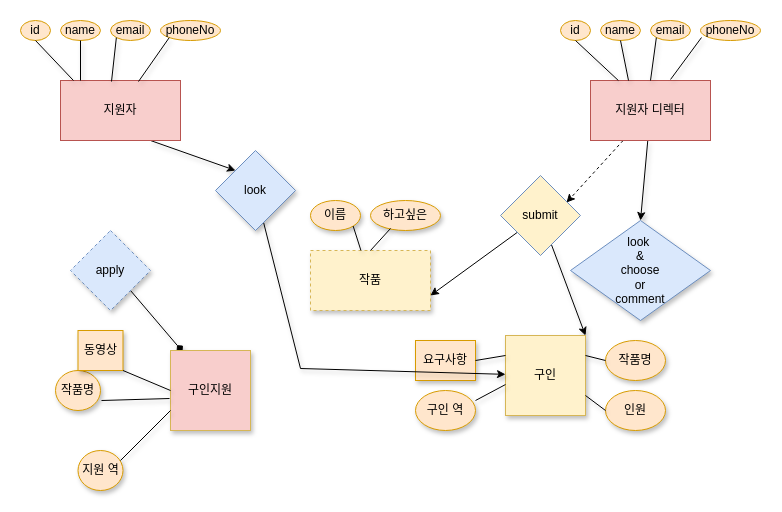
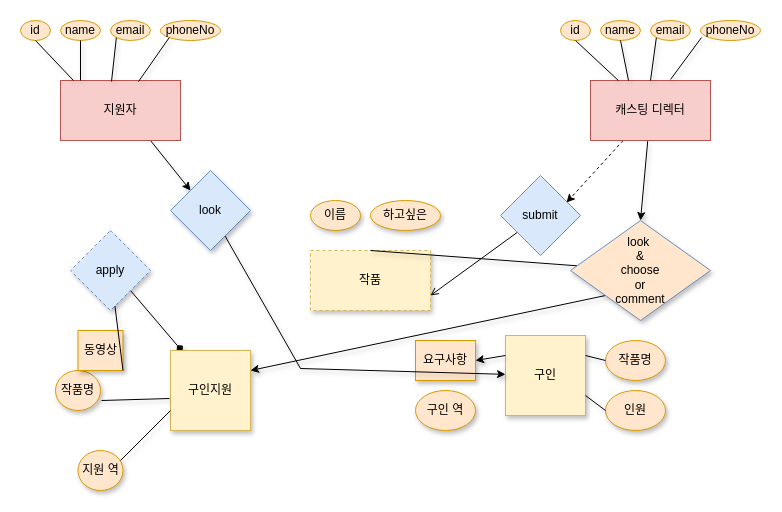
(651, 111) -> (651, 111)
(256, 191) -> (211, 211)
(541, 216) -> (541, 216)
(357, 239) -> none
(380, 240) -> (473, 258)
(641, 271) -> (641, 271)
(567, 287) -> none
(437, 291) -> (436, 292)
none -> (430, 333)
(481, 360) -> (484, 359)
(146, 380) -> (119, 338)
(211, 391) -> (211, 391)
(491, 392) -> none
